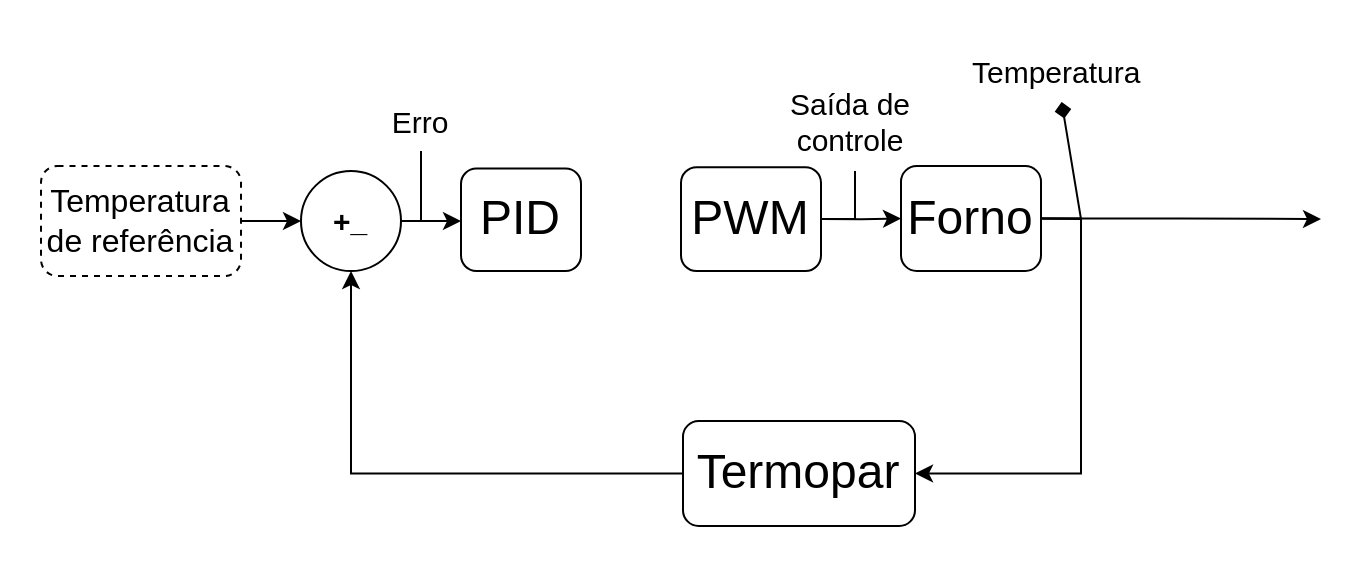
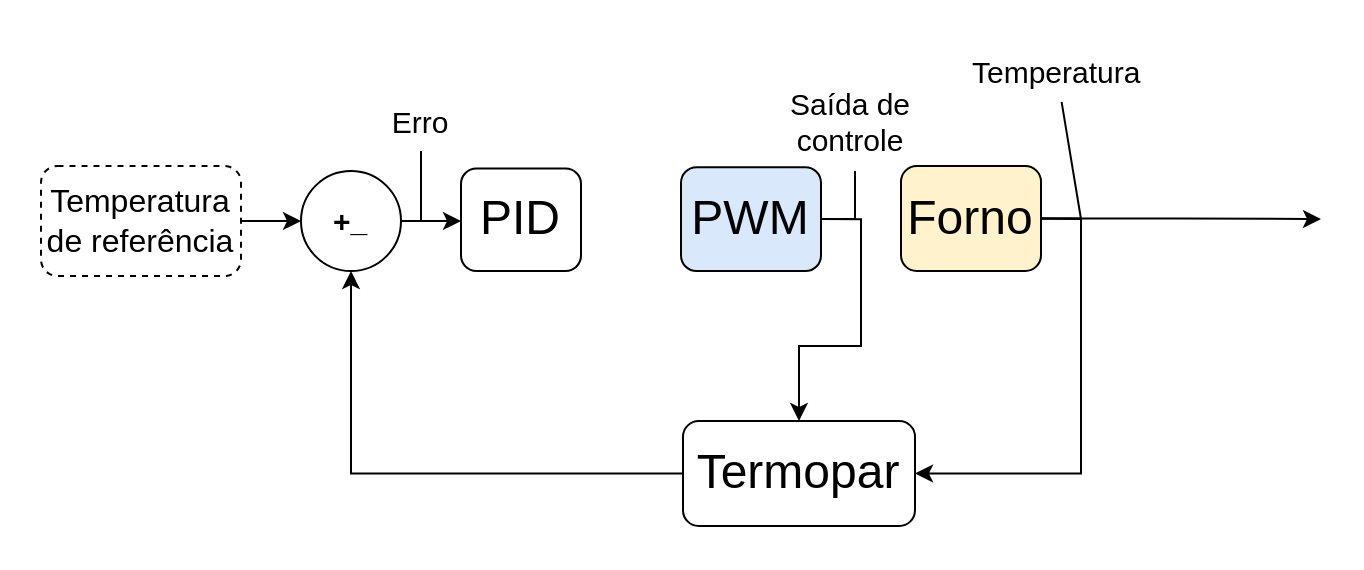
(1064, 118) -> (1063, 110)
(751, 219) -> (751, 219)
(873, 219) -> (861, 343)
(971, 219) -> (971, 219)
